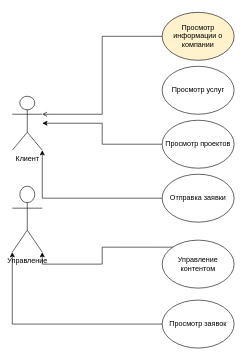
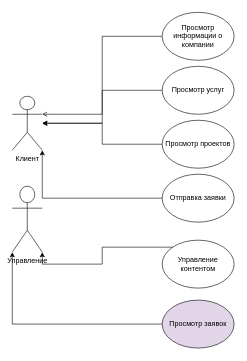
(198, 36) -> (198, 36)
none -> (133, 90)
(198, 324) -> (198, 324)
